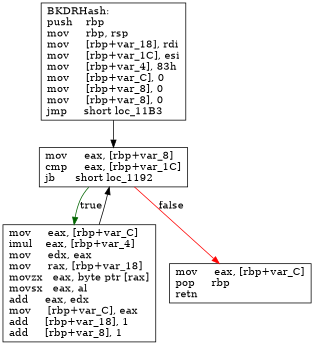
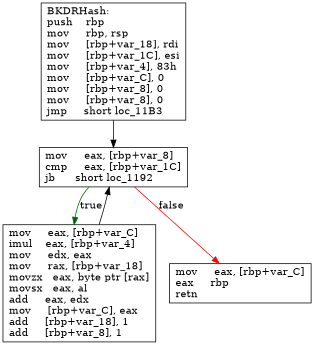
(240, 283) -> (240, 283)
